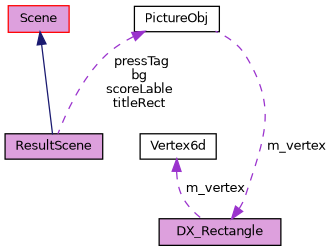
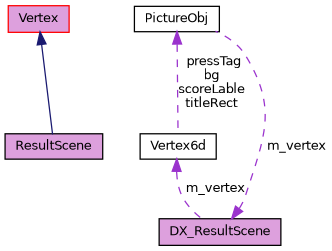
(39, 19) -> (39, 19)
(87, 78) -> (178, 89)
(220, 232) -> (220, 232)
